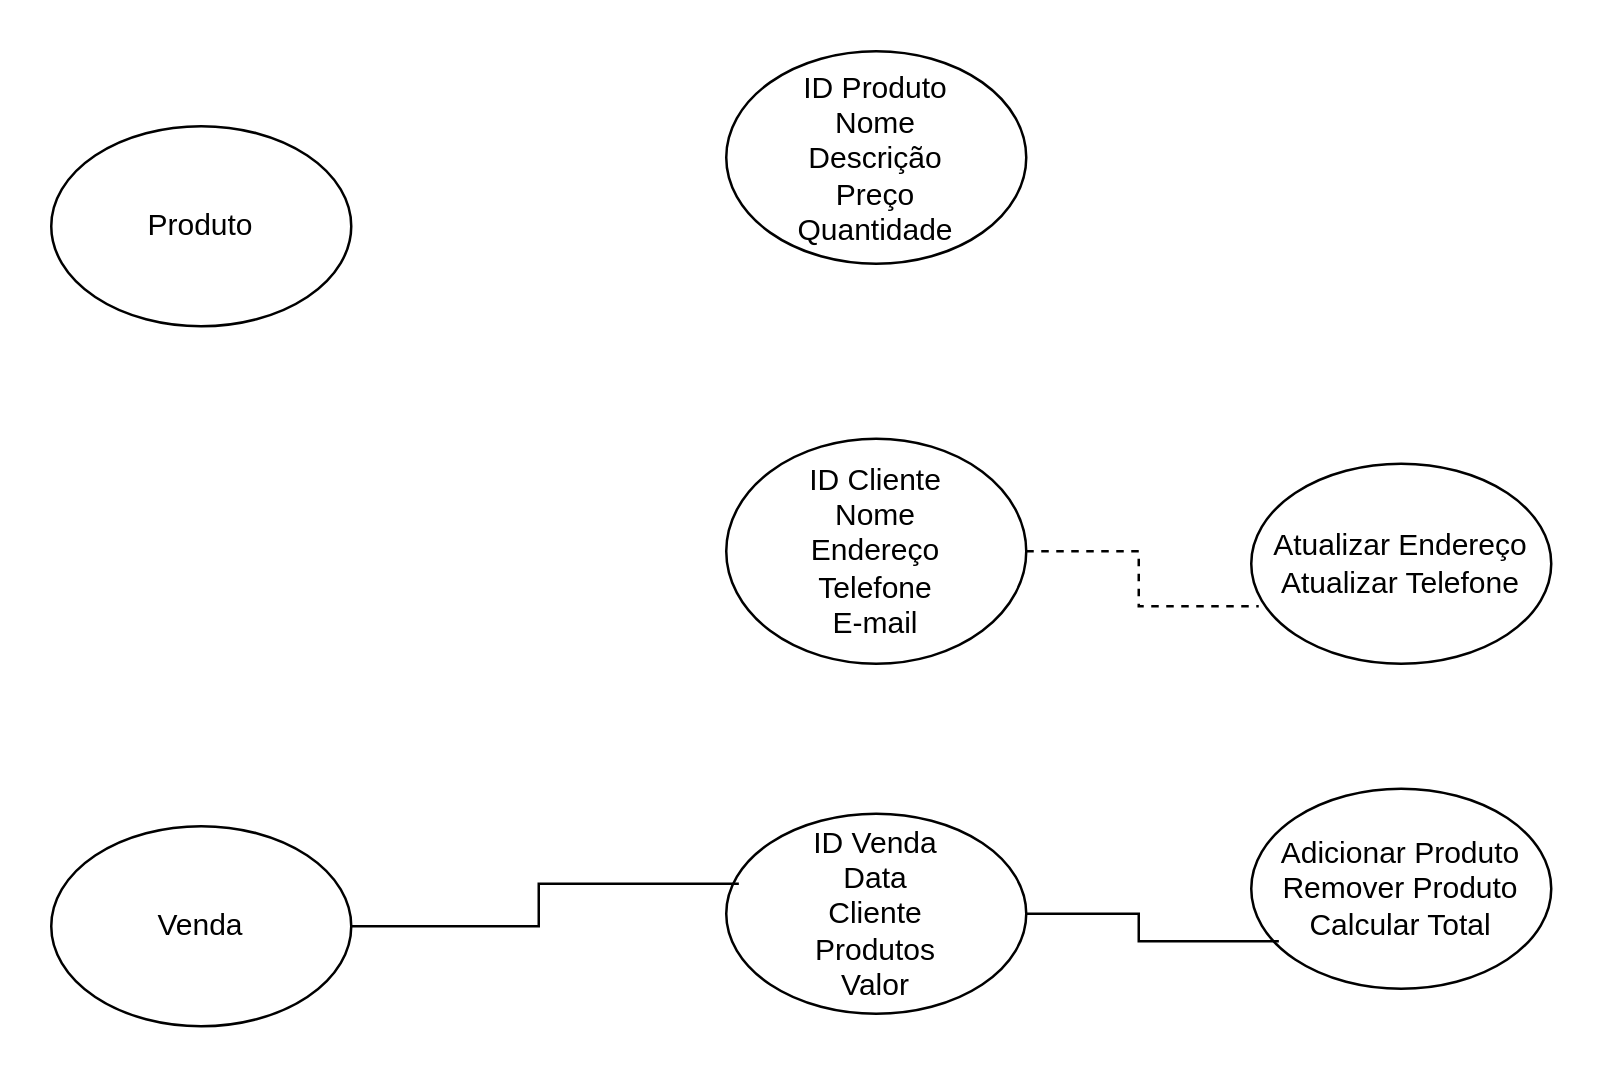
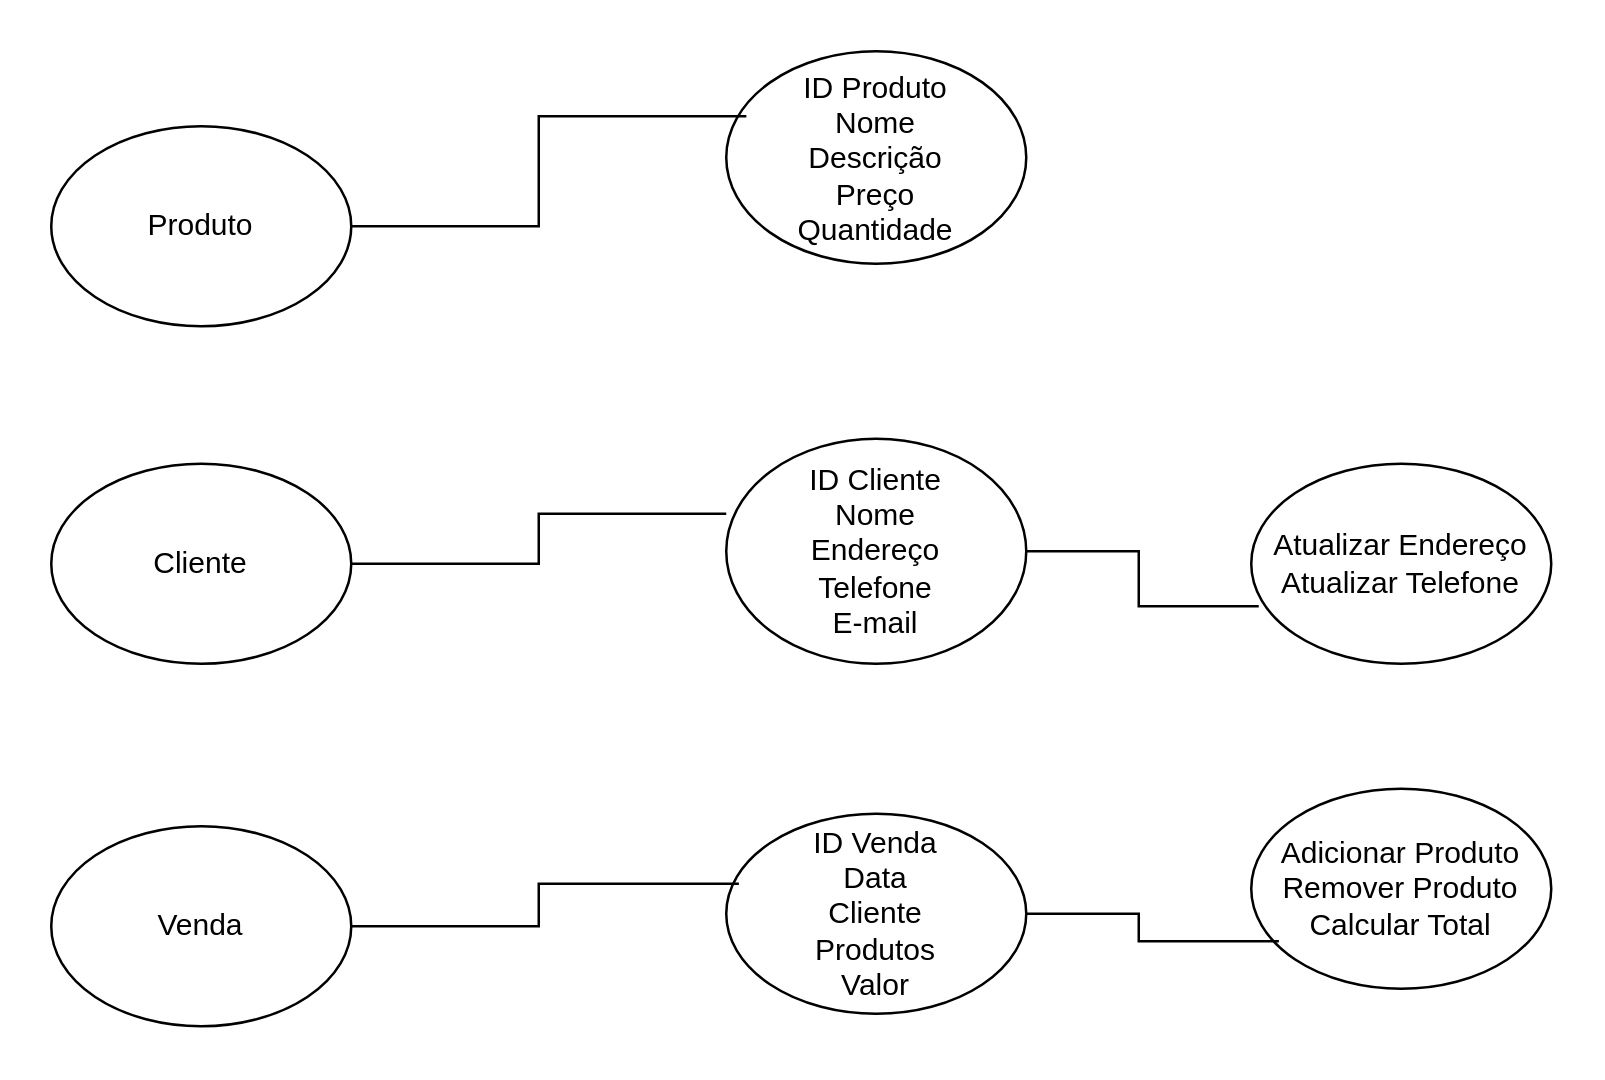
none -> (539, 161)
none -> (539, 539)
none -> (201, 564)
(1139, 584) -> (1139, 584)
